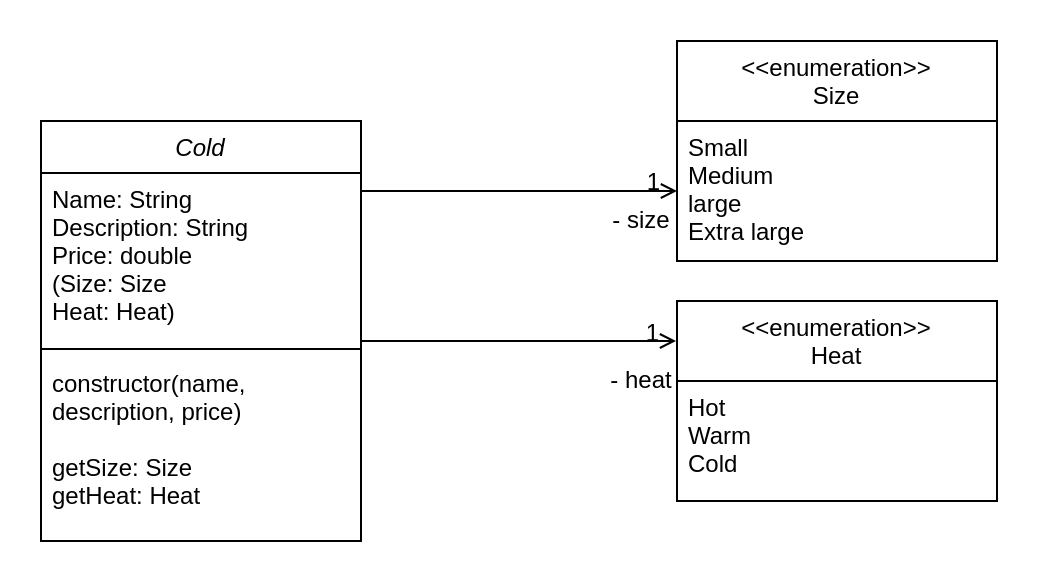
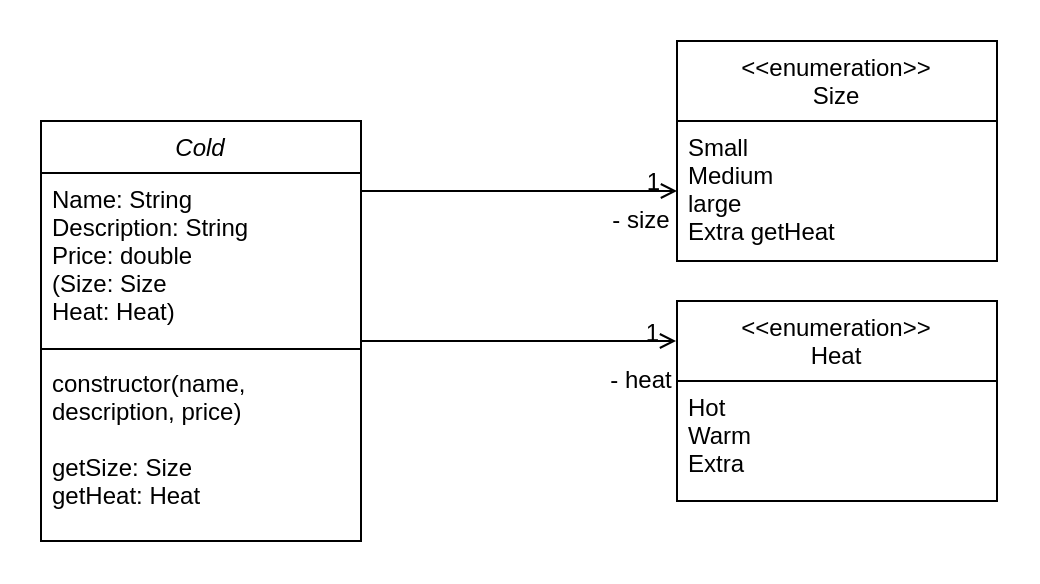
(715, 148) -> (715, 148)
(708, 408) -> (708, 408)
